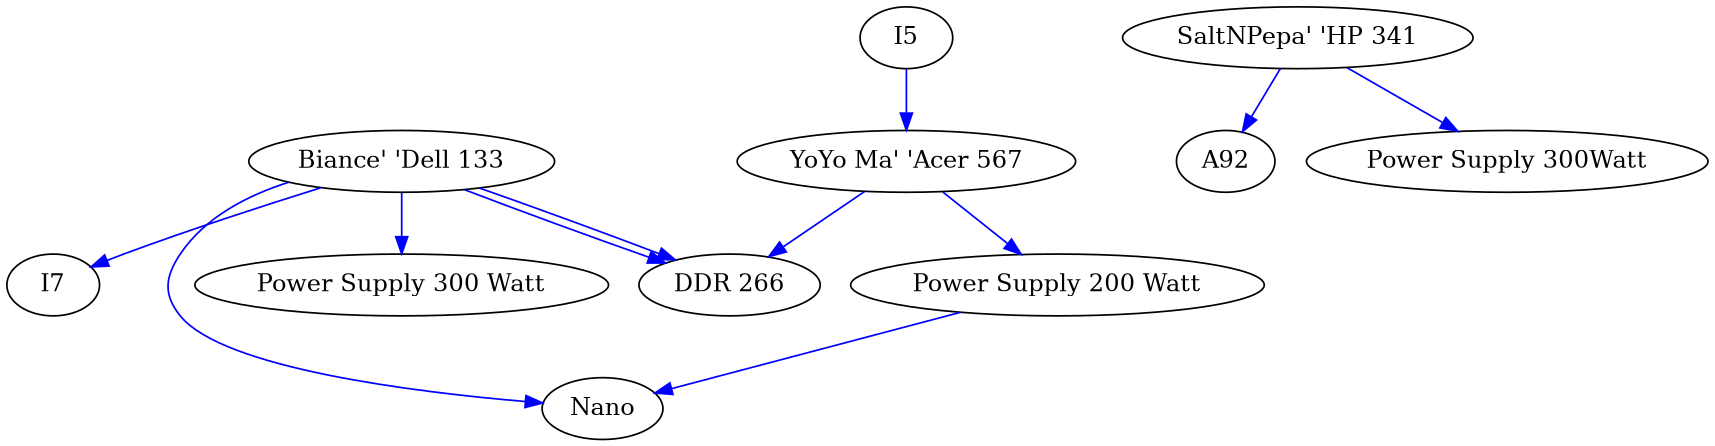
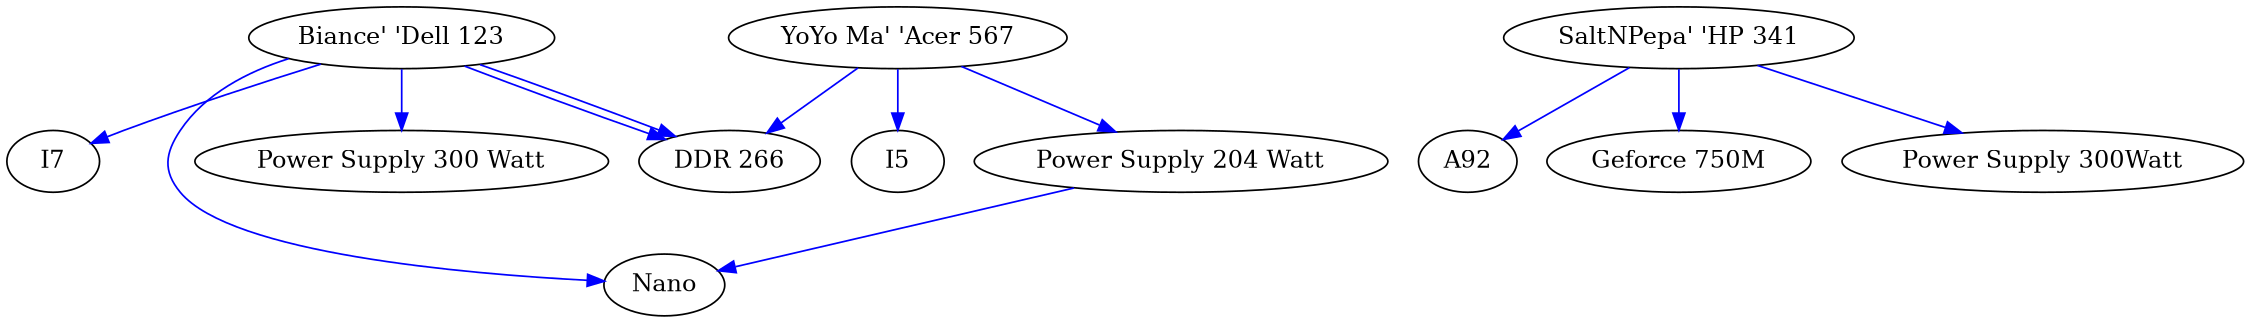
(906, 91) -> (898, 91)
(402, 161) -> (402, 38)
none -> (1679, 161)
(1057, 285) -> (1181, 161)
